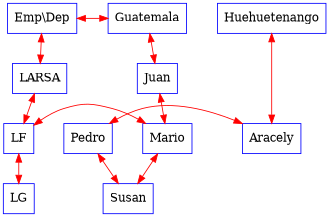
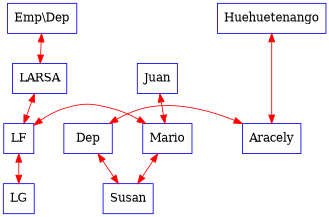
(147, 18) -> none
(88, 139) -> (88, 139)
